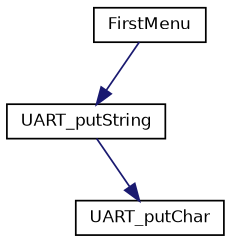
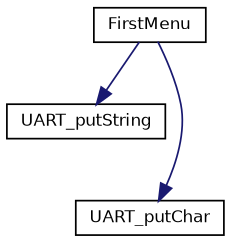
(113, 162) -> (182, 112)
